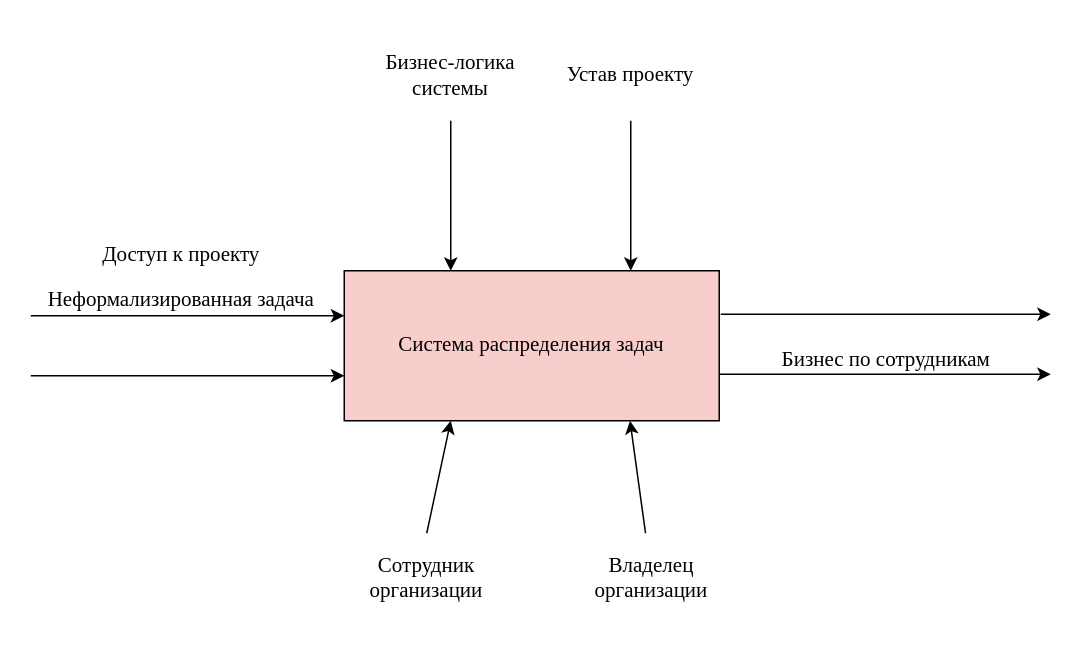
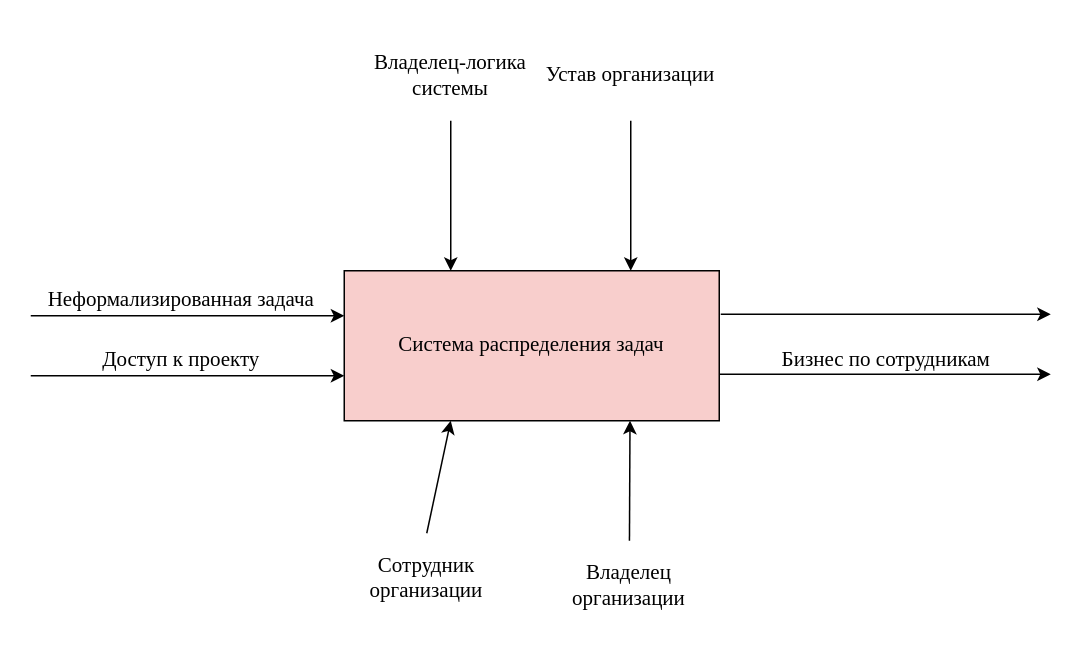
(451, 76) -> (451, 76)
(631, 76) -> (631, 76)
(181, 256) -> (181, 361)
(652, 578) -> (629, 586)
